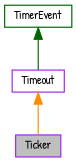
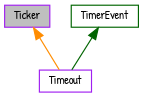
(38, 120) -> (50, 54)
